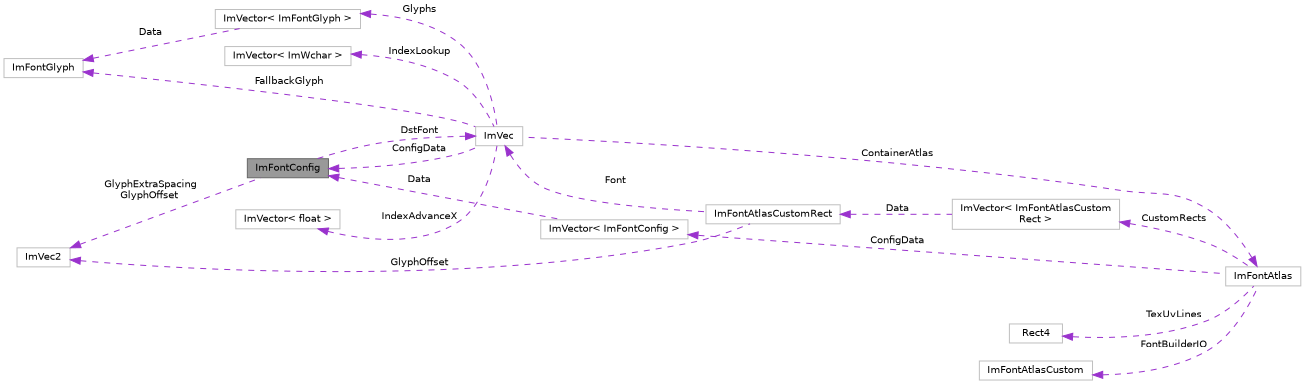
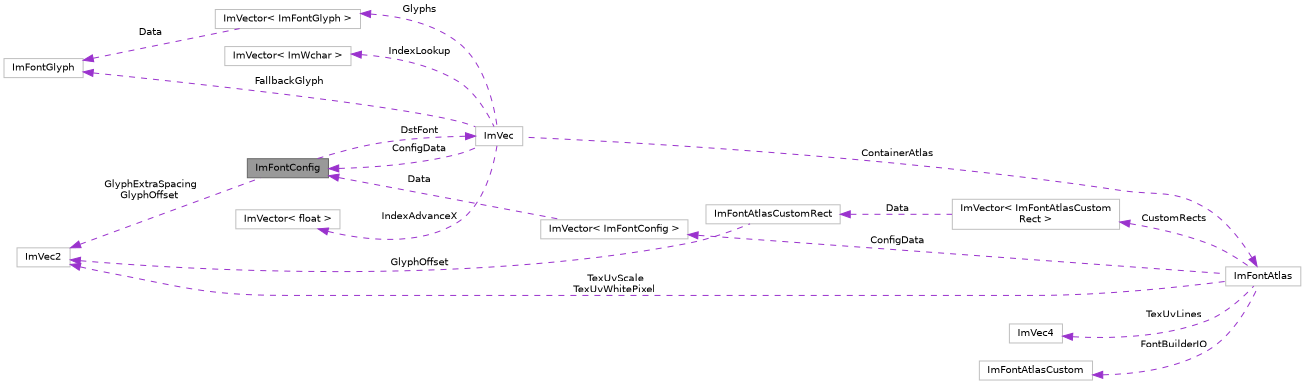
(600, 202) -> none
none -> (652, 295)
(1036, 333) -> (1036, 333)
